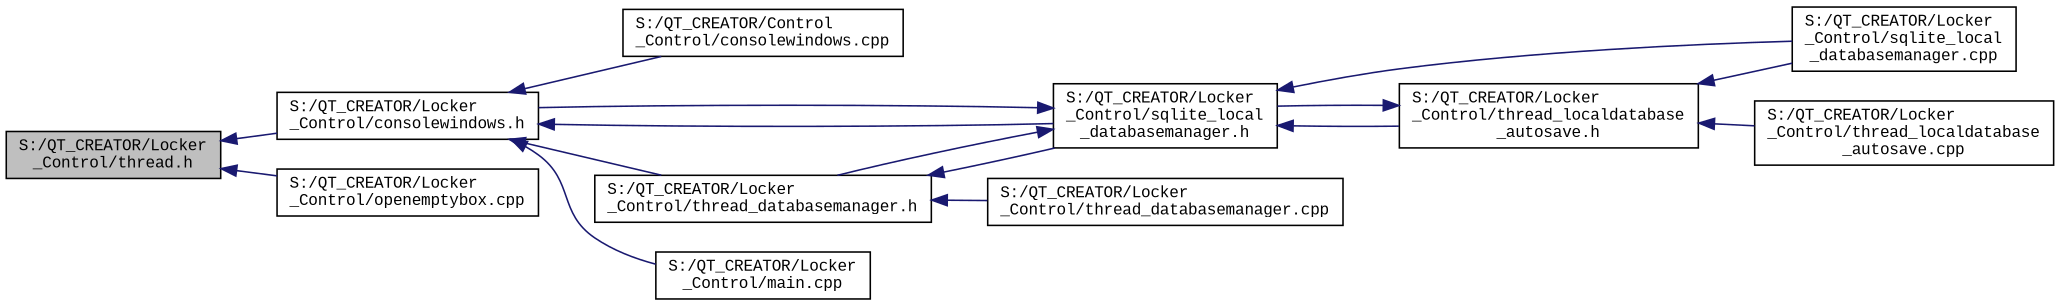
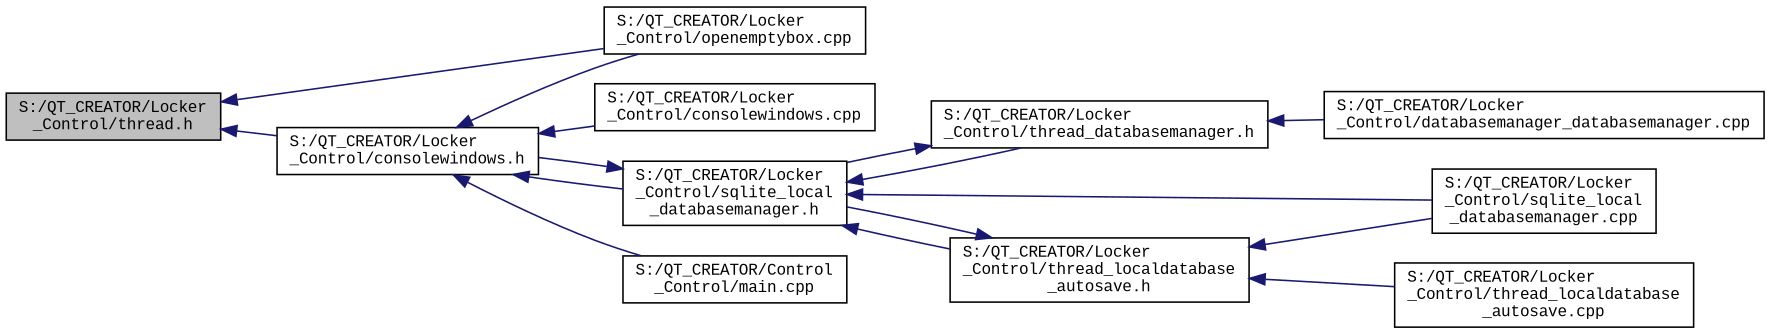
(763, 33) -> (735, 107)
(593, 159) -> (554, 84)
(1165, 202) -> (1544, 115)
(763, 275) -> (735, 279)
